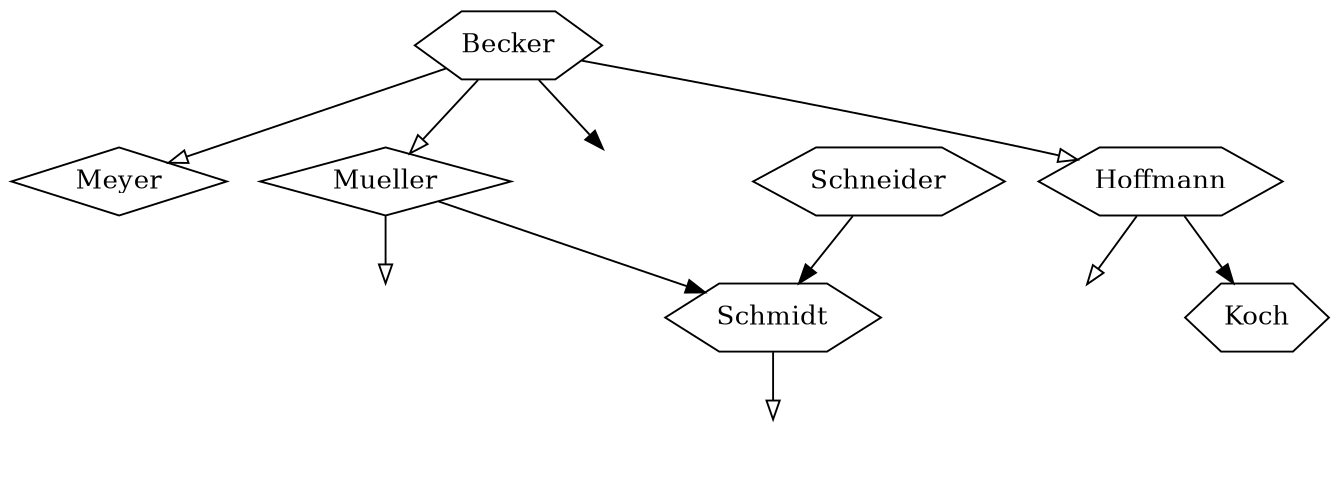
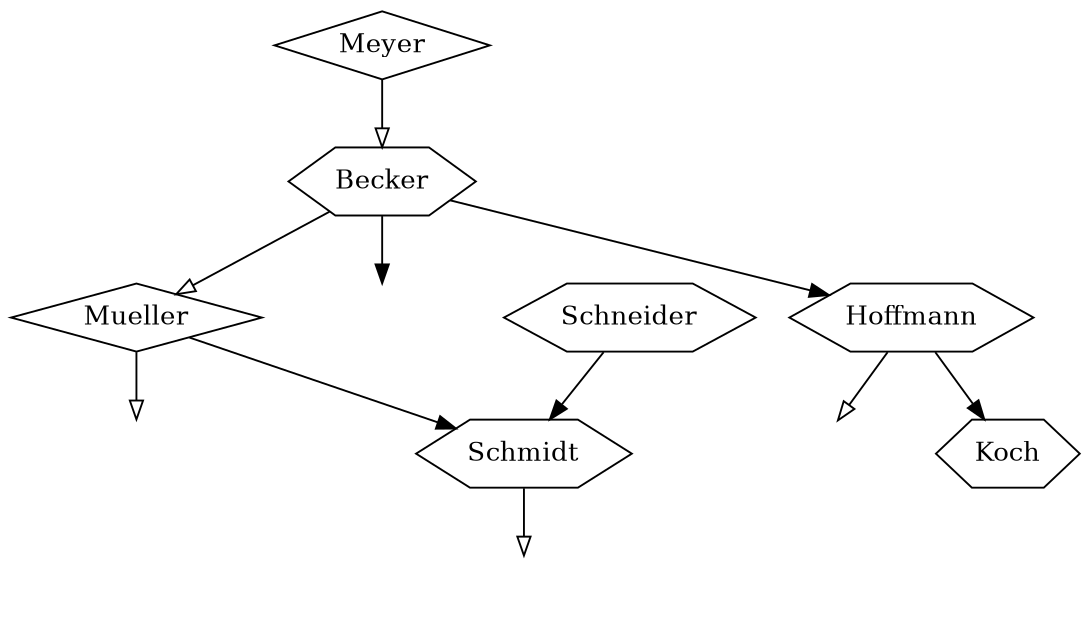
(821, 106) -> (630, 245)
(316, 113) -> (382, 104)
